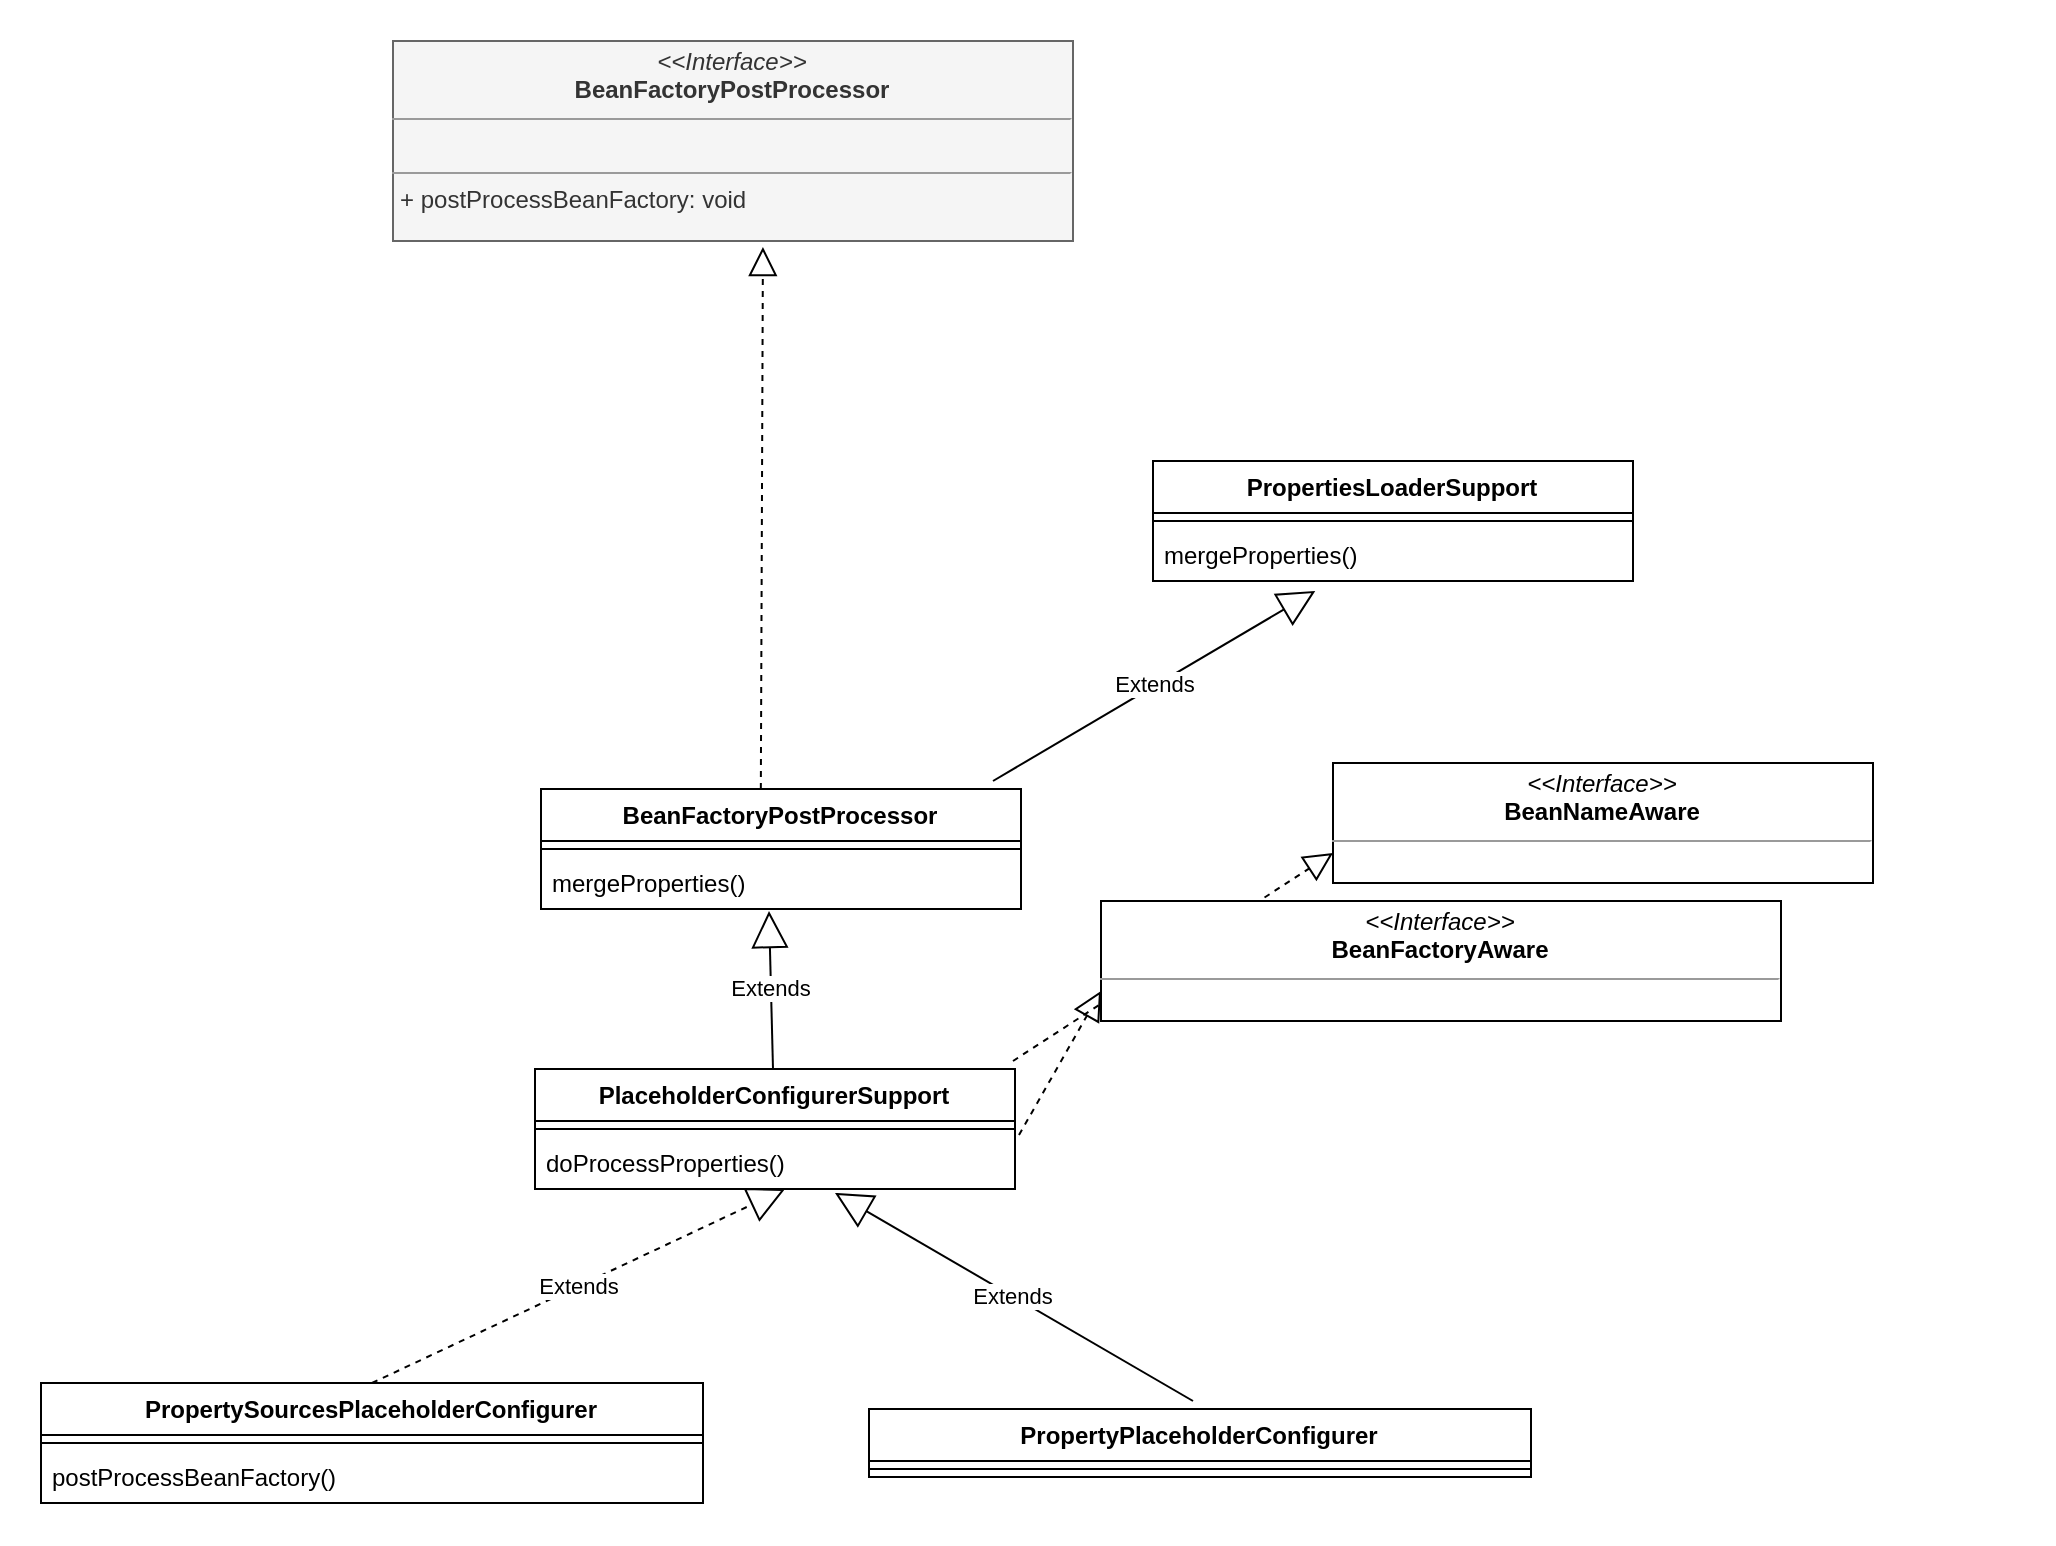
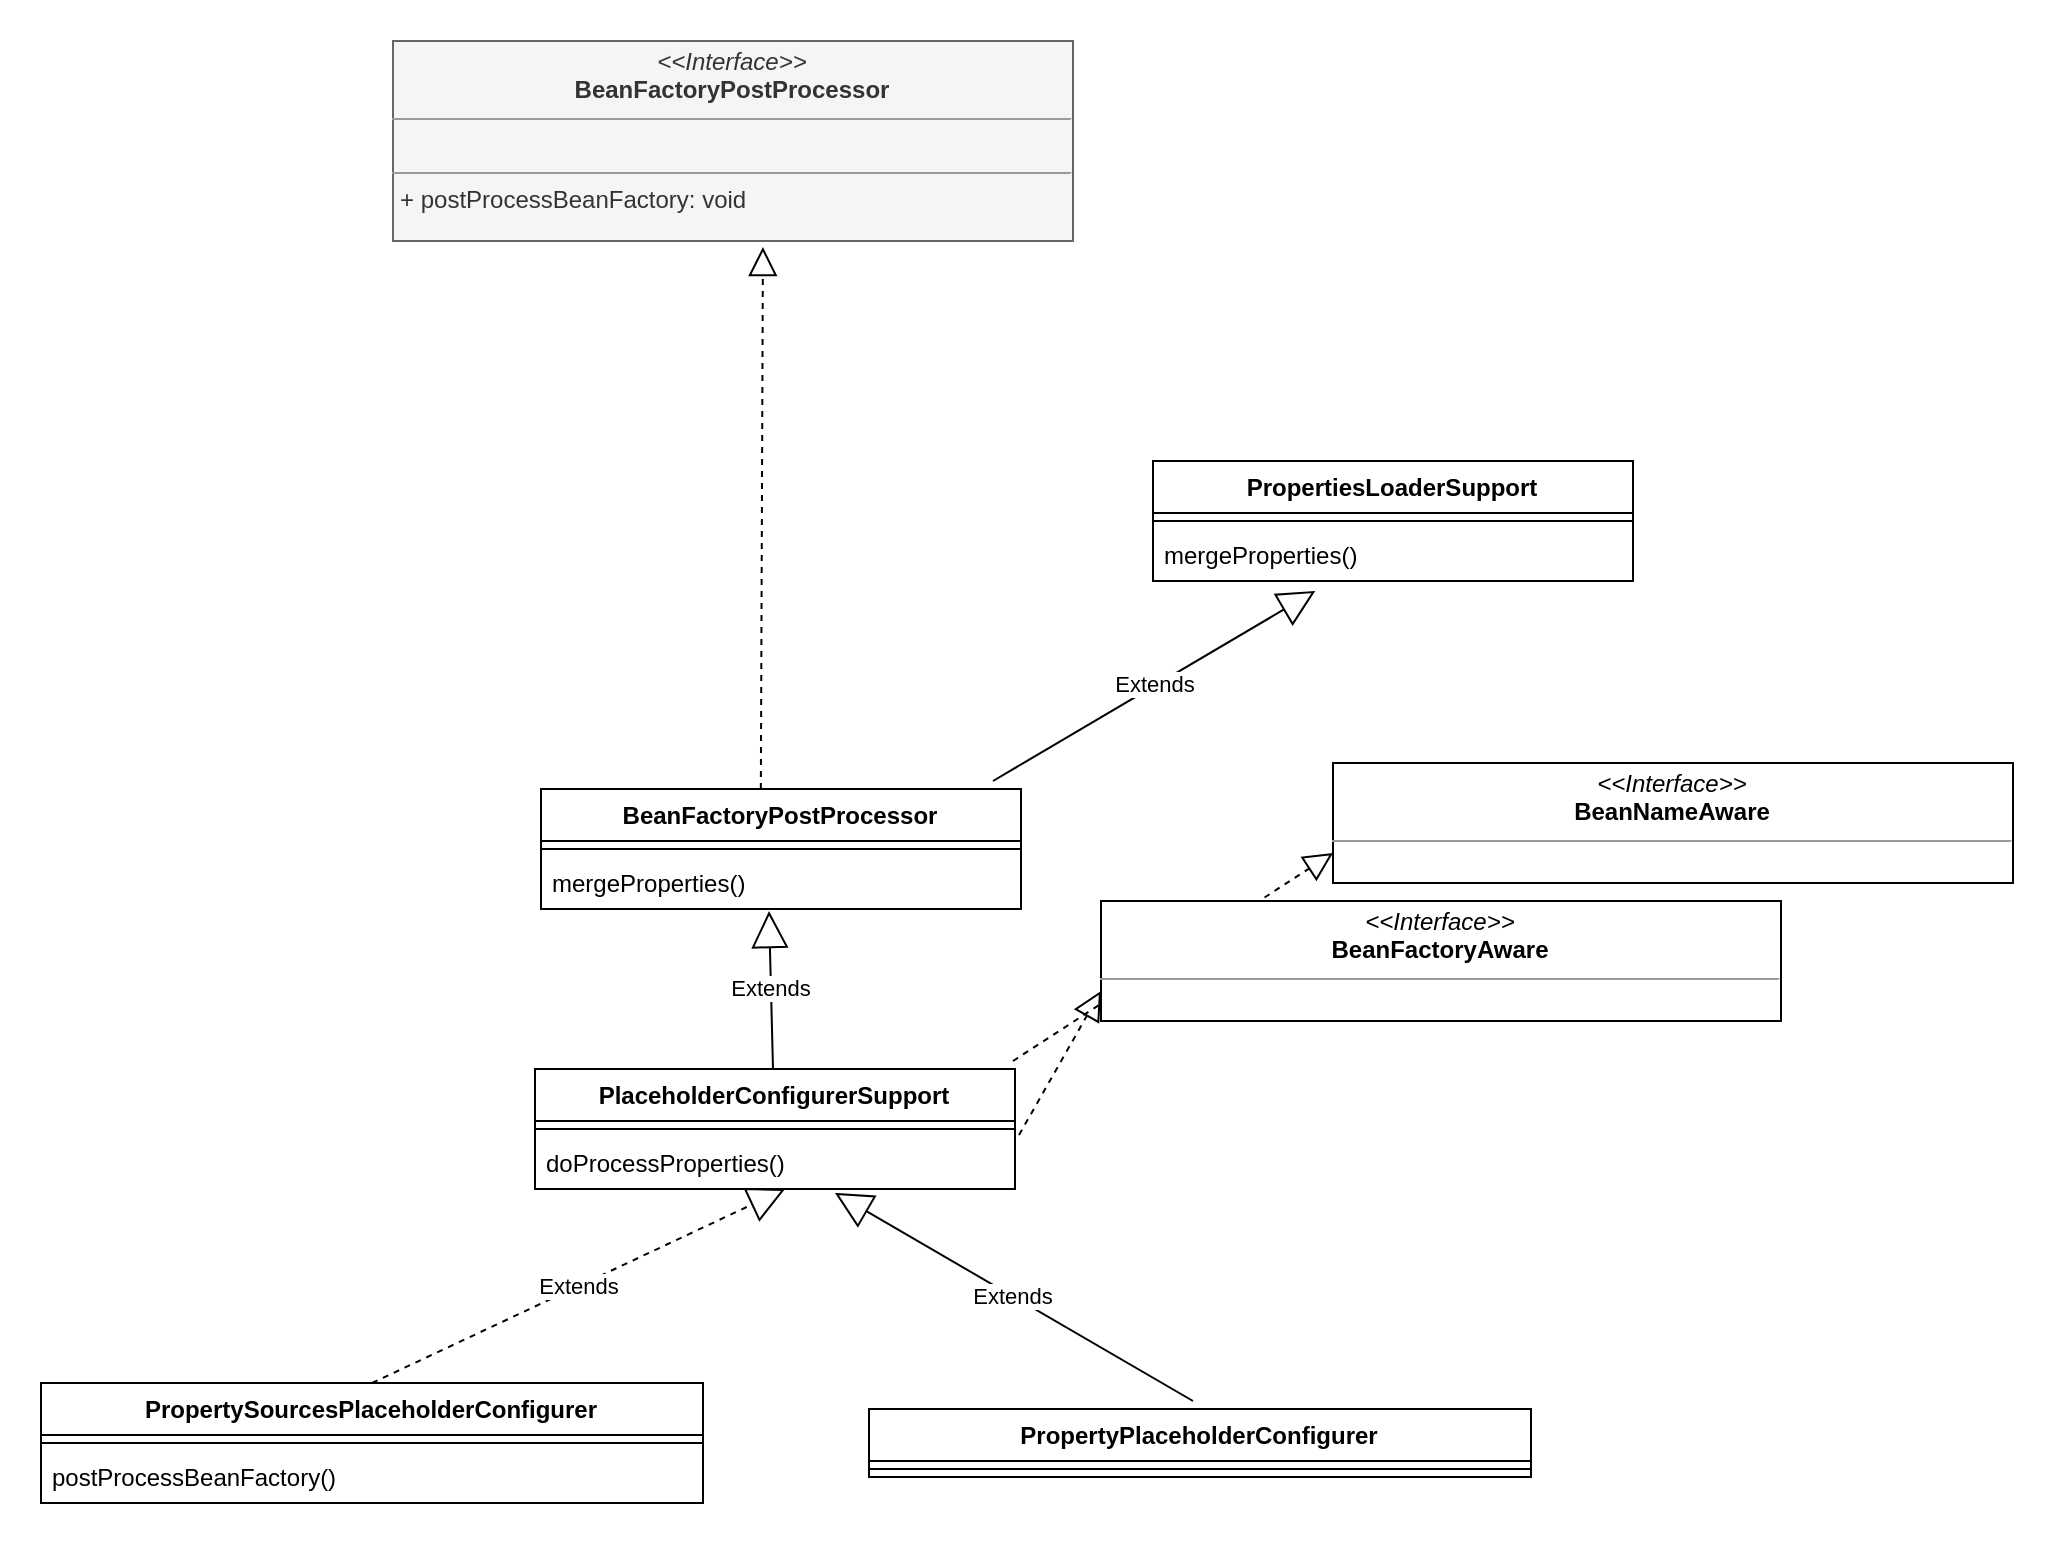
(1603, 823) -> (1673, 823)
